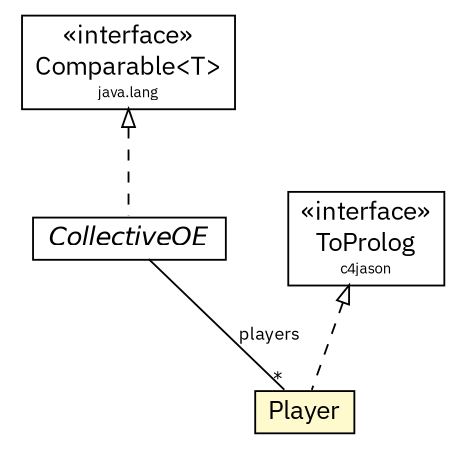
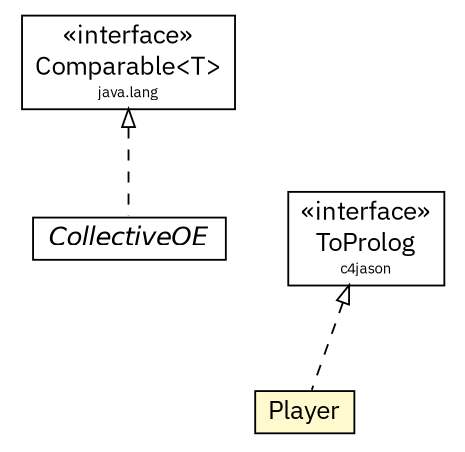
(217, 324) -> none
